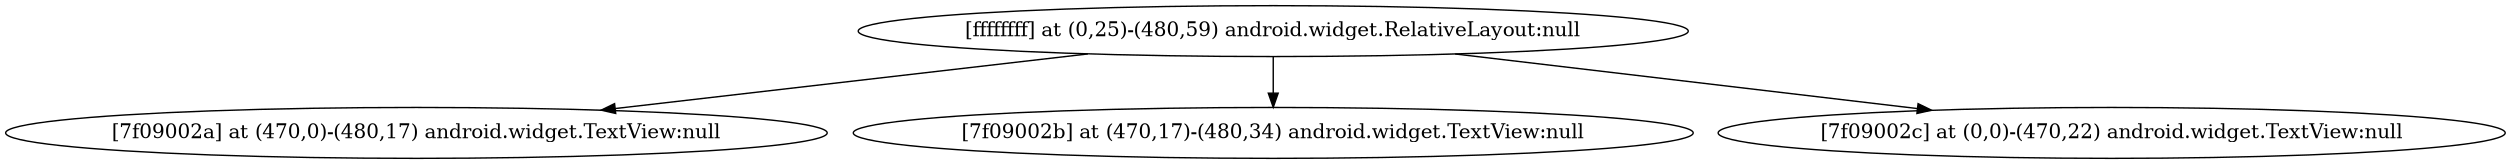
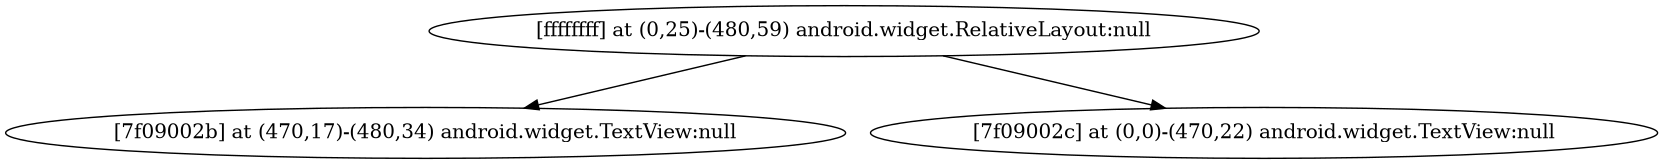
(416, 133) -> none
